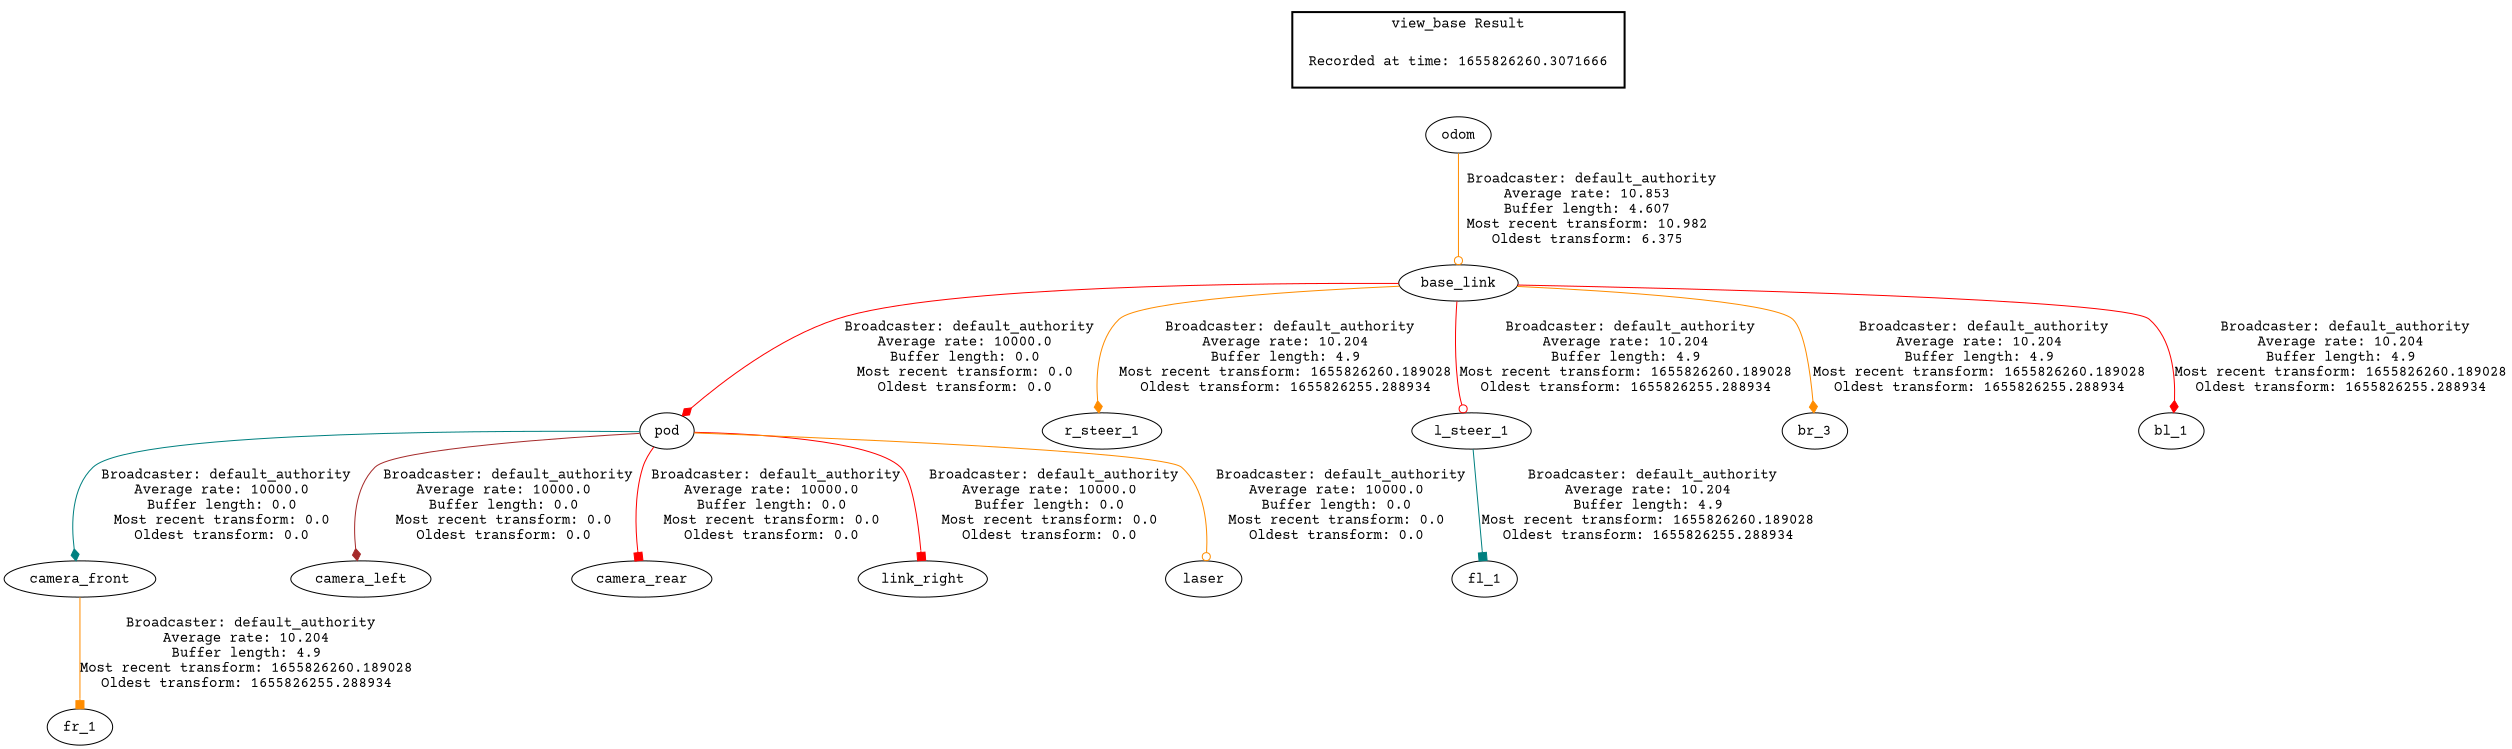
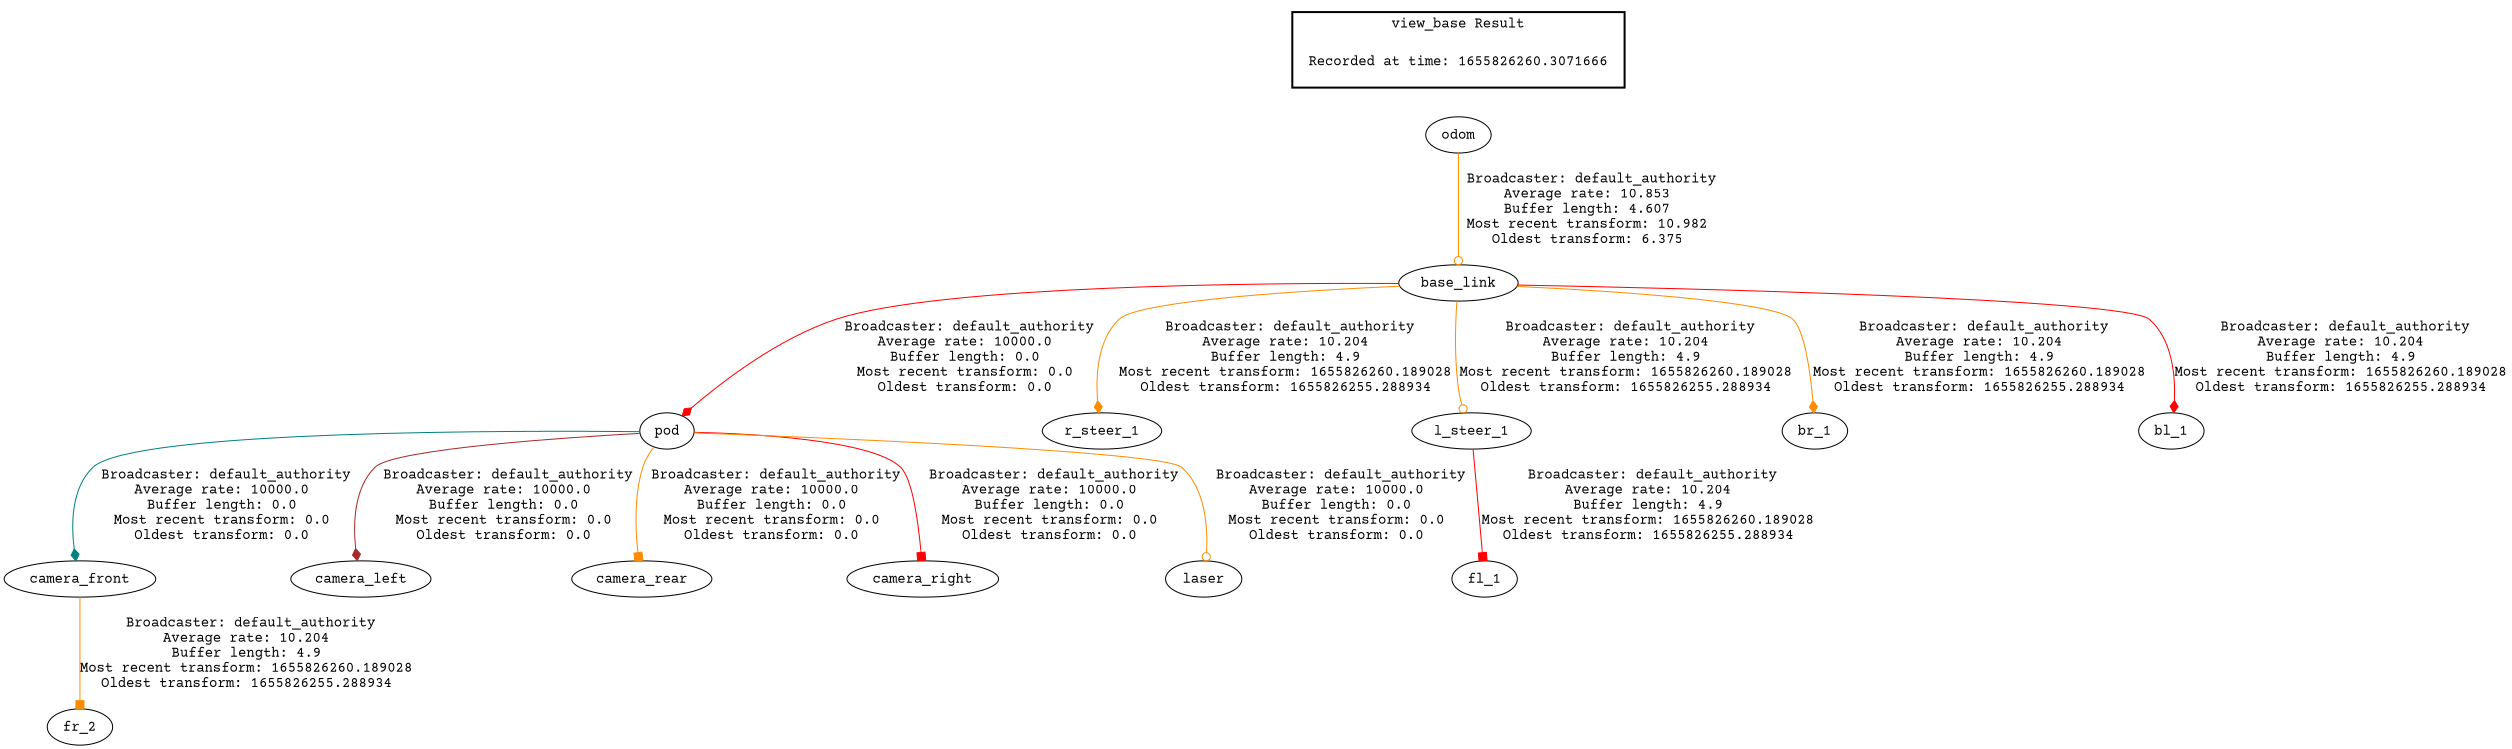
(1456, 353) -> (1456, 353)
(1815, 431) -> (1815, 431)
(637, 497) -> (637, 497)
(1478, 500) -> (1478, 500)
(923, 579) -> (923, 579)
(80, 727) -> (80, 727)
